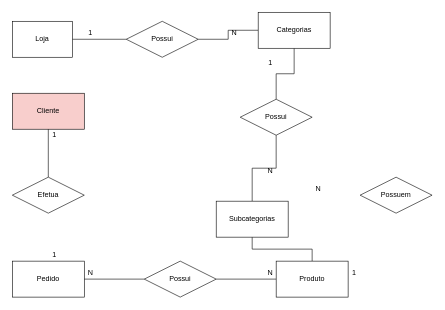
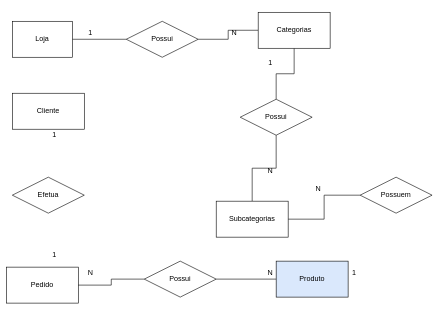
(48, 111) -> (48, 111)
(48, 153) -> none
(282, 249) -> (324, 207)
(48, 279) -> (42, 285)
(312, 279) -> (312, 279)
